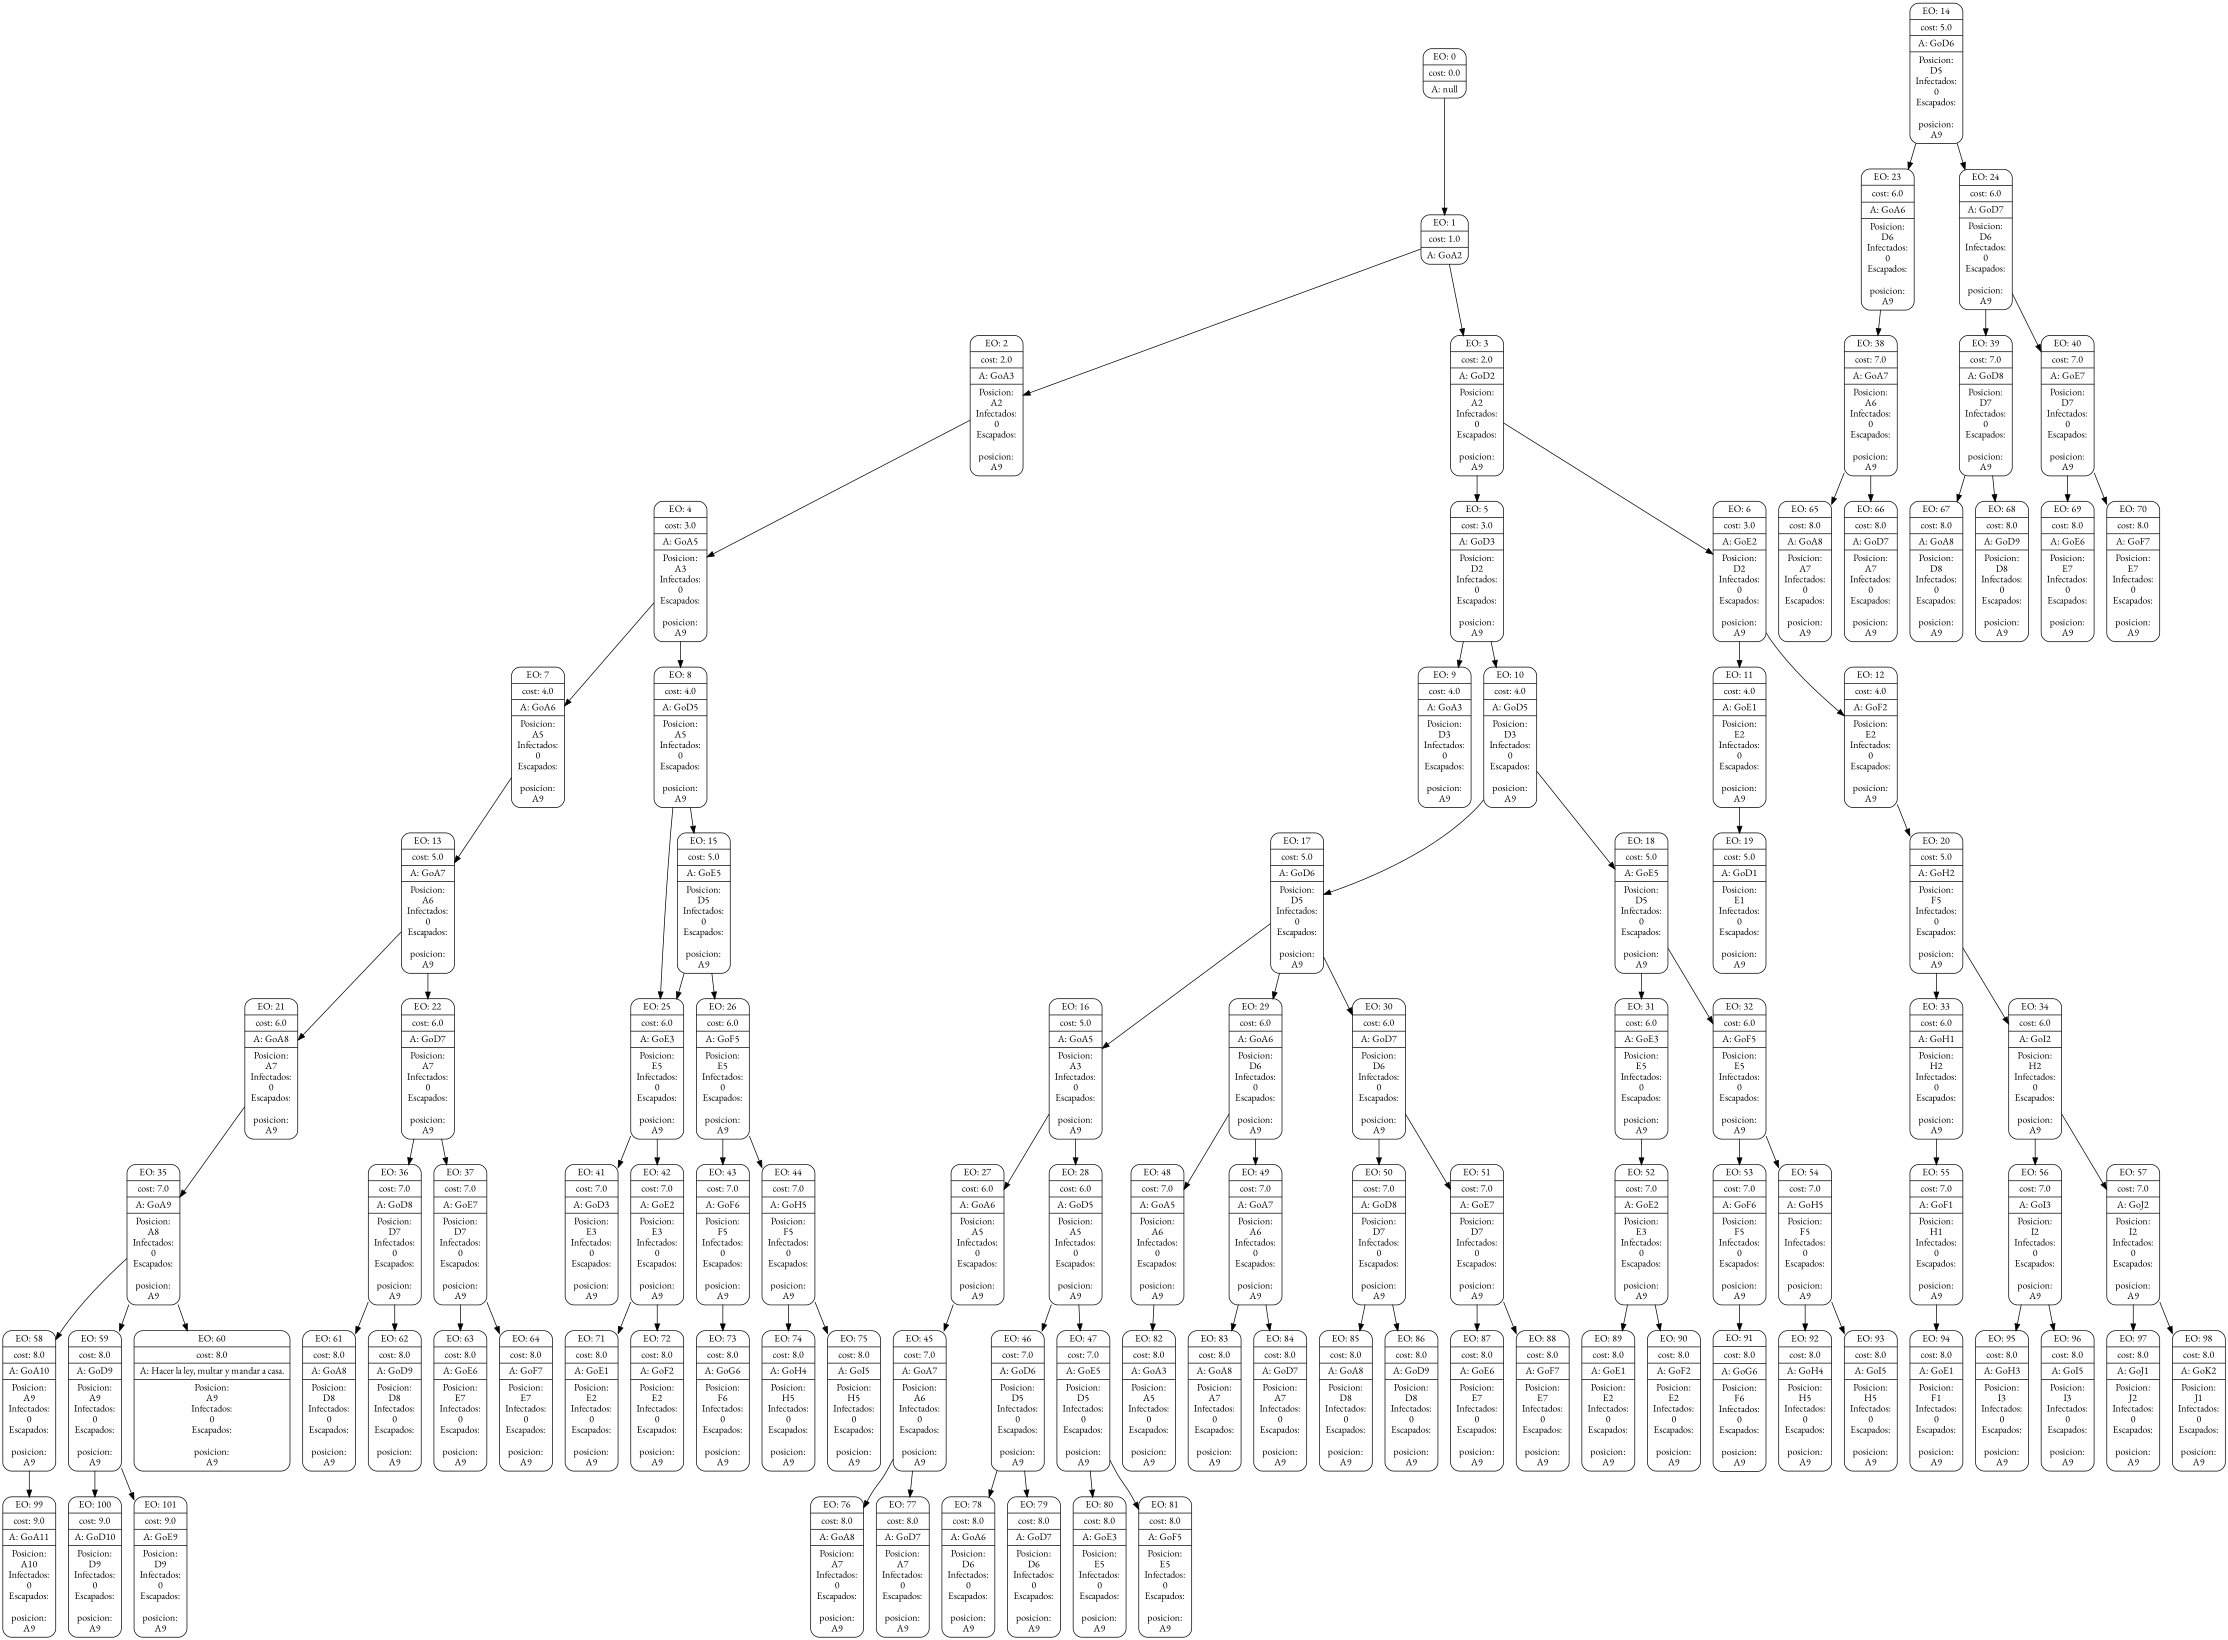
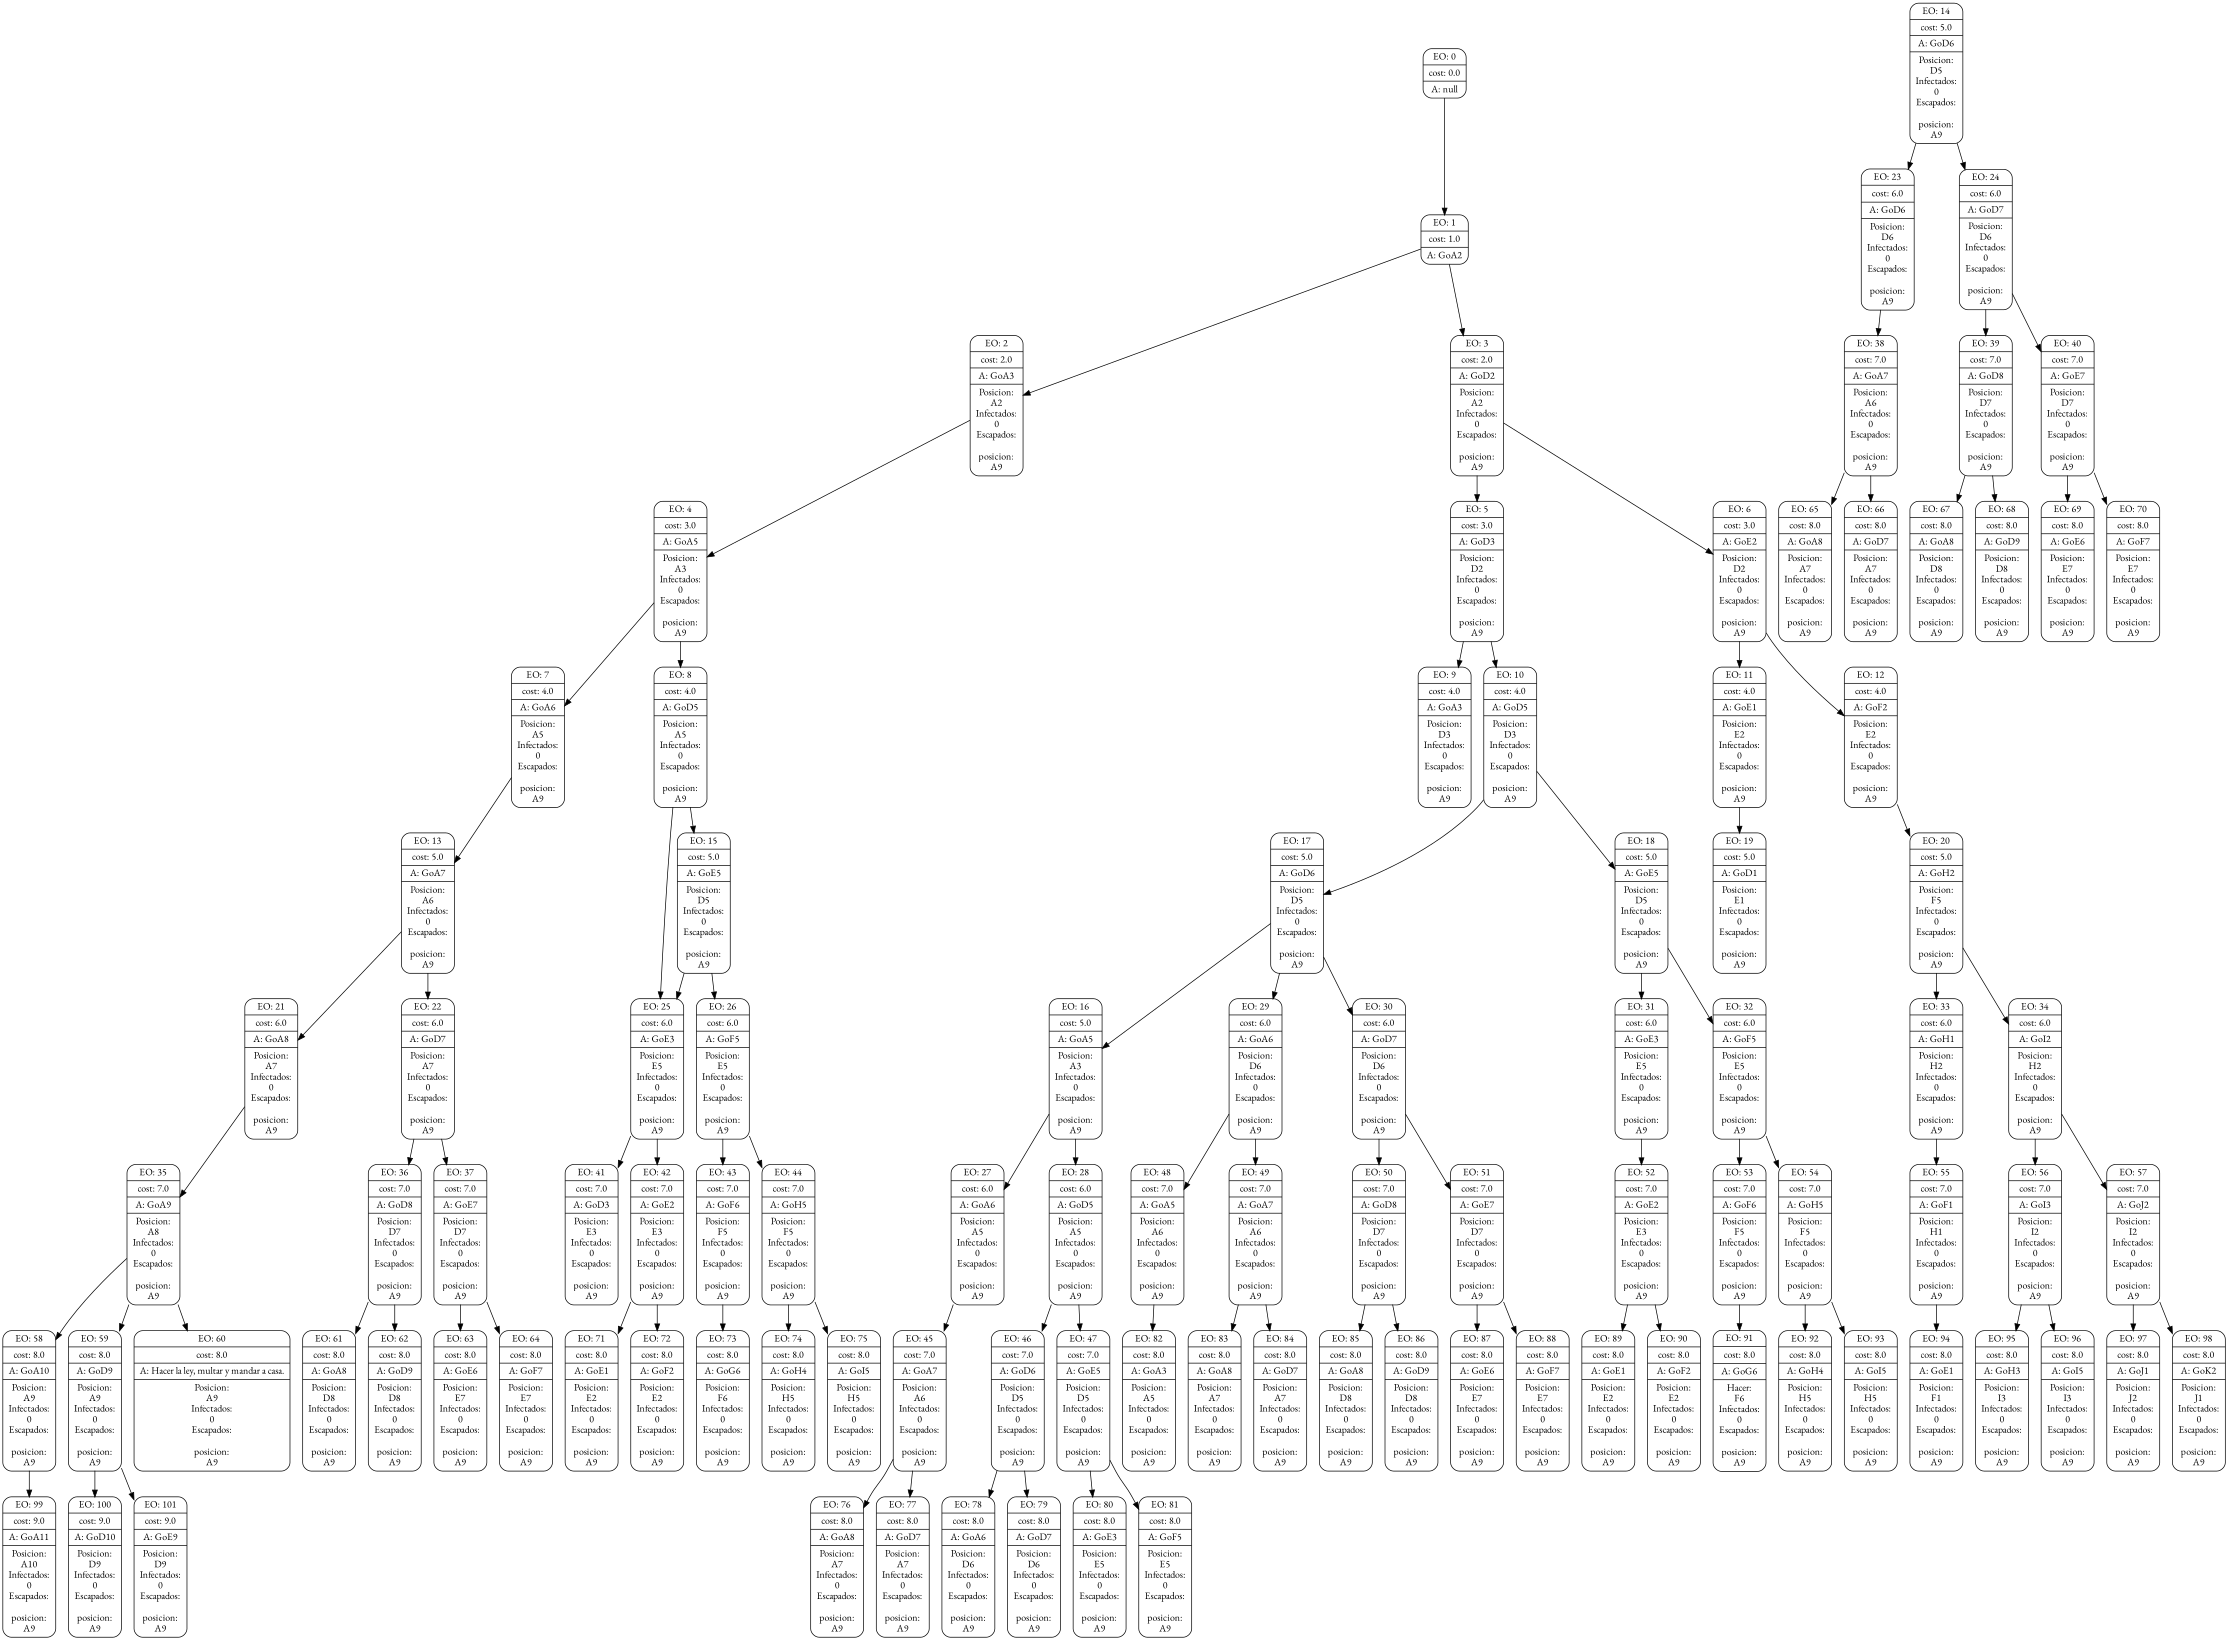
(1888, 210) -> (1888, 210)
(1740, 1388) -> (1740, 1388)
